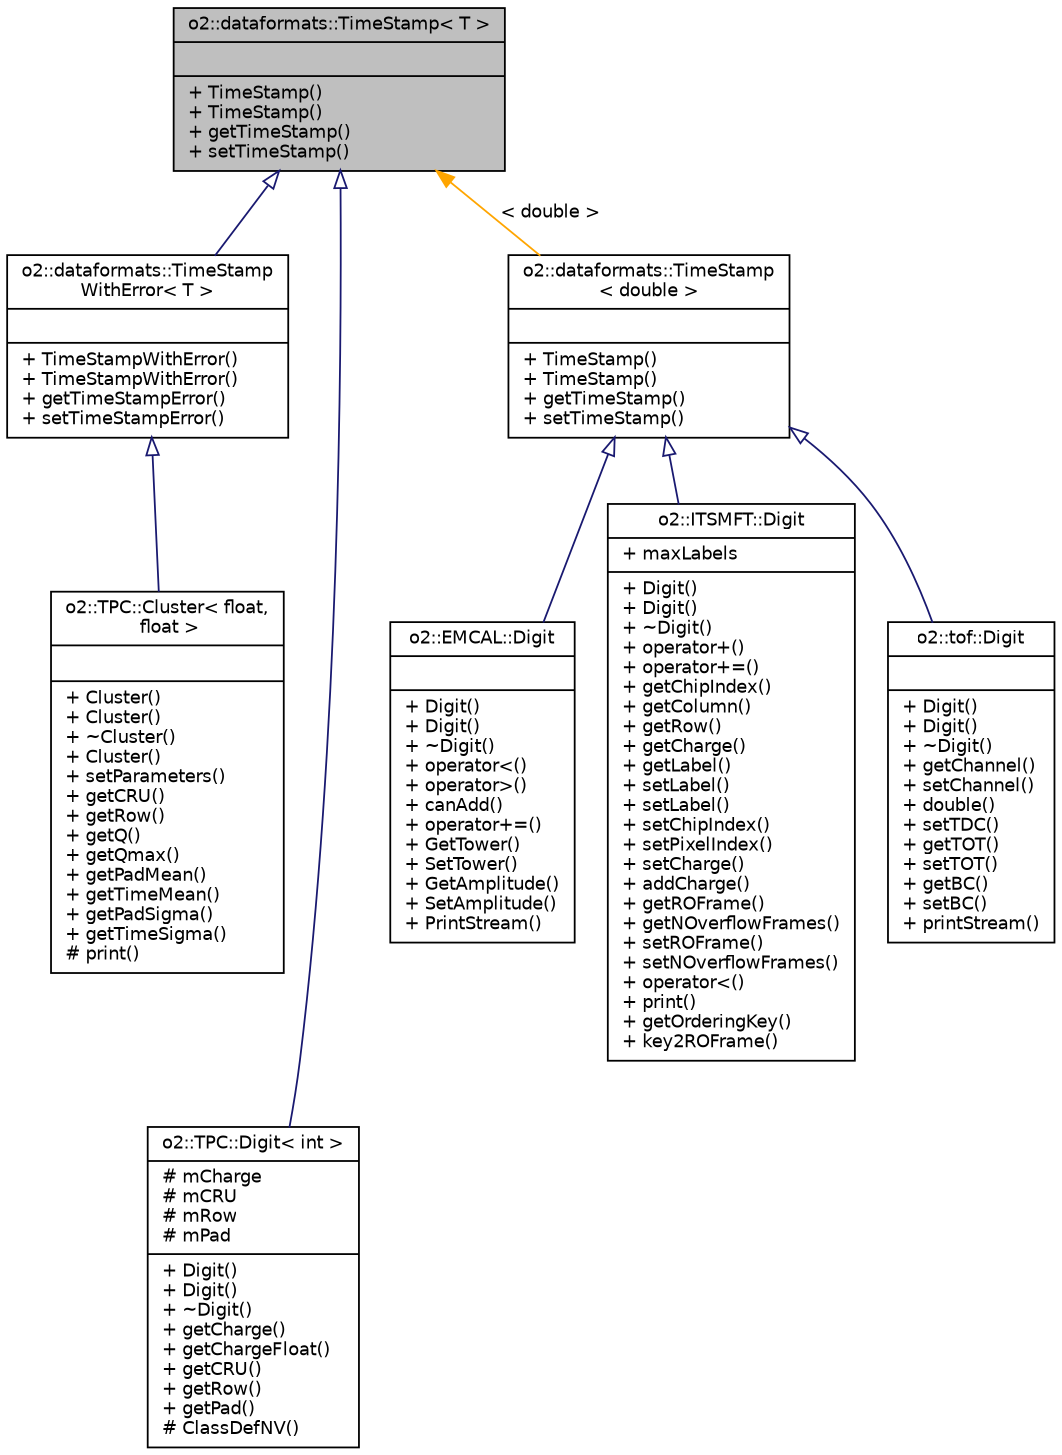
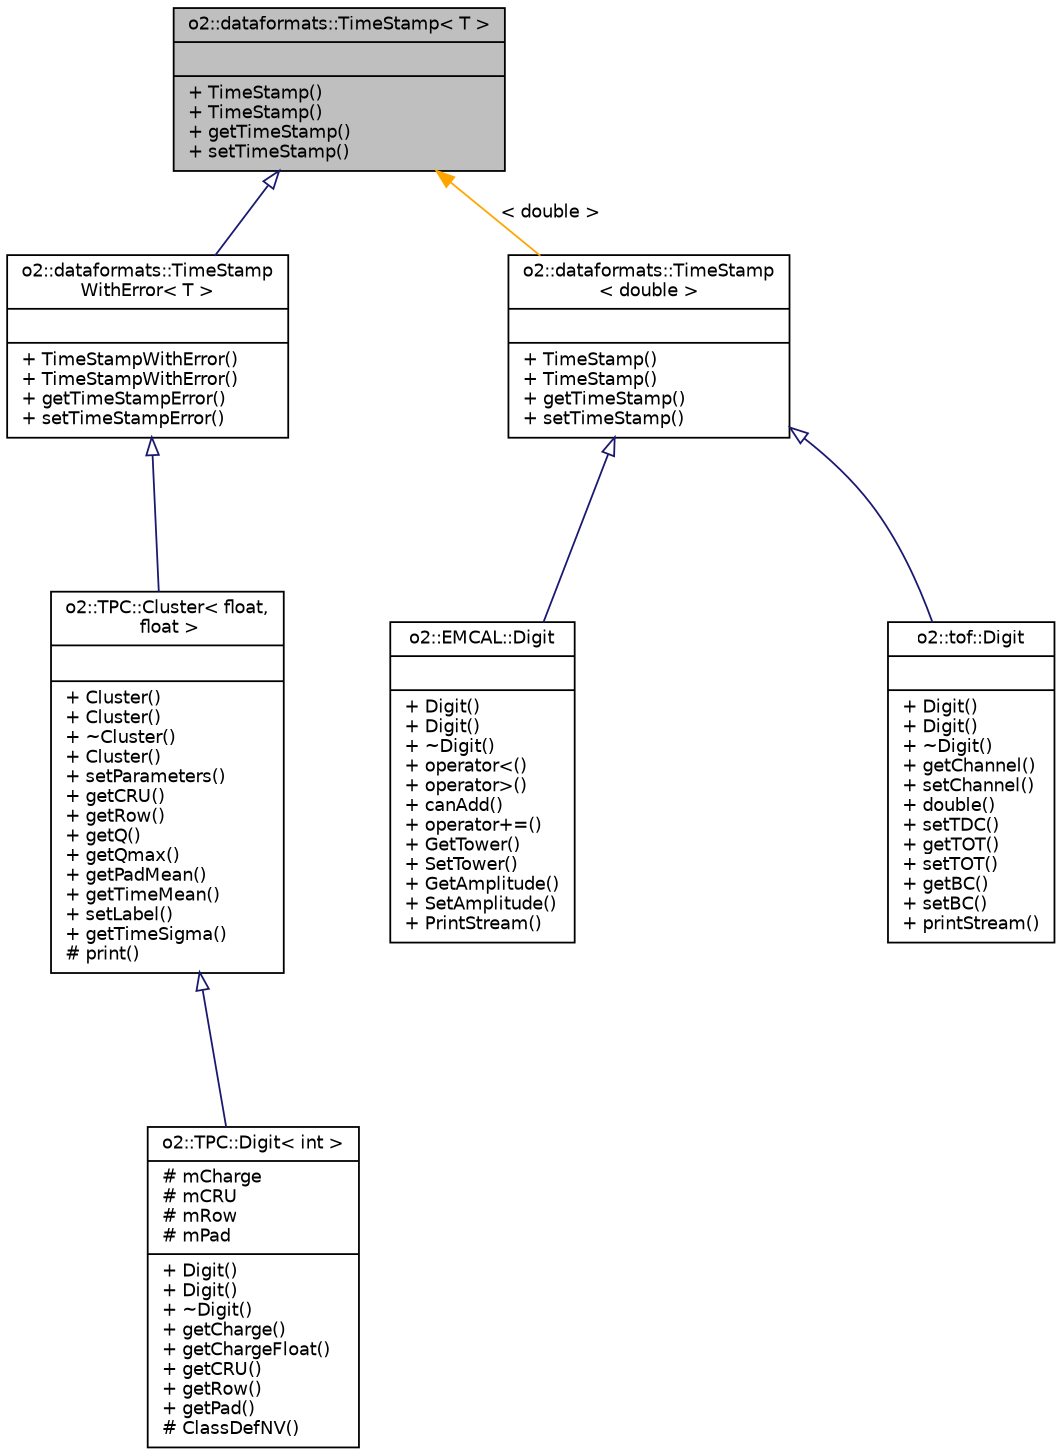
(332, 659) -> (214, 1059)
(731, 782) -> none
(140, 915) -> (120, 915)
